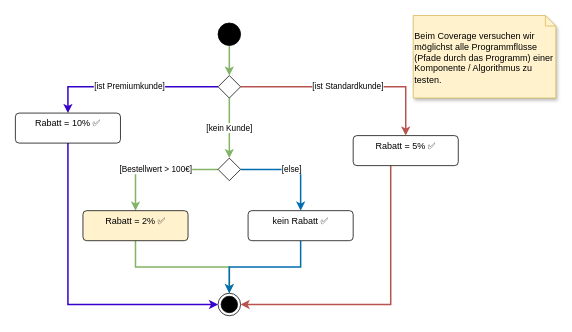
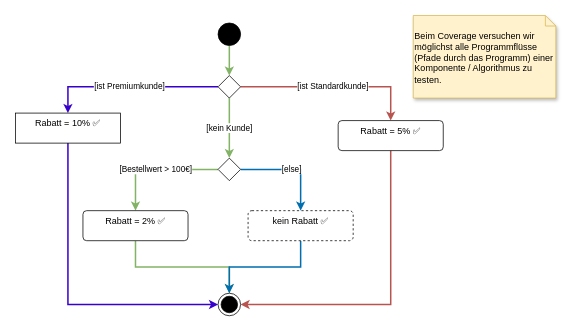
(68, 128) -> (68, 128)
(405, 150) -> (390, 135)
(135, 225) -> (135, 225)
(300, 225) -> (300, 225)
